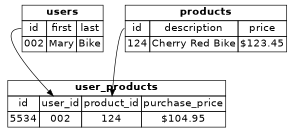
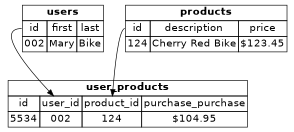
(184, 103) -> (195, 103)
